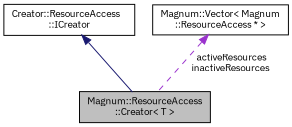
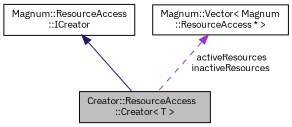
(69, 20) -> (69, 20)
(145, 107) -> (145, 107)
